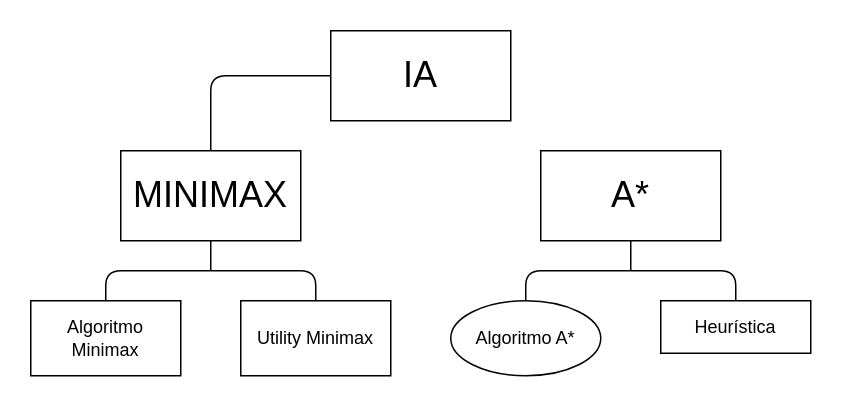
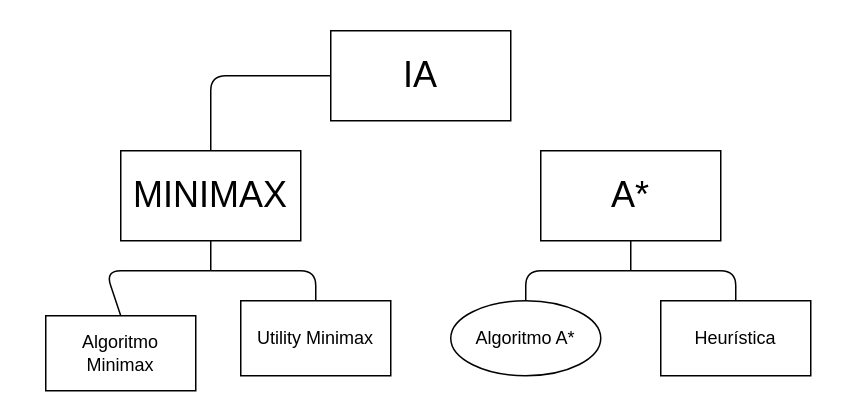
(736, 327) -> (736, 338)
(106, 338) -> (121, 353)
